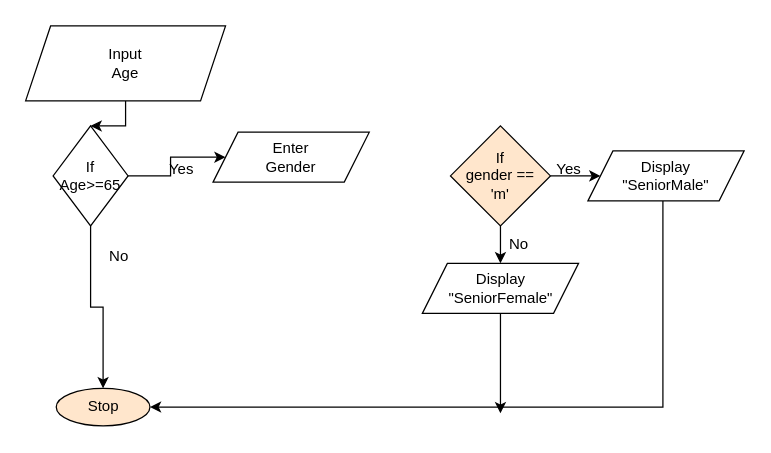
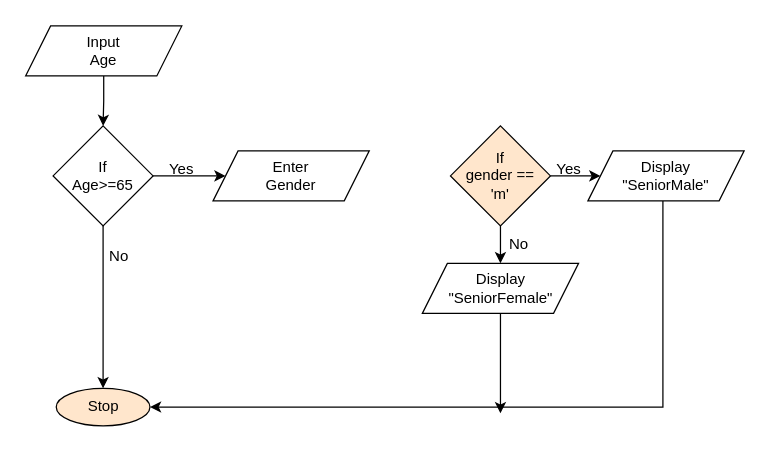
(126, 63) -> (104, 51)
(291, 157) -> (291, 176)
(91, 176) -> (103, 176)
